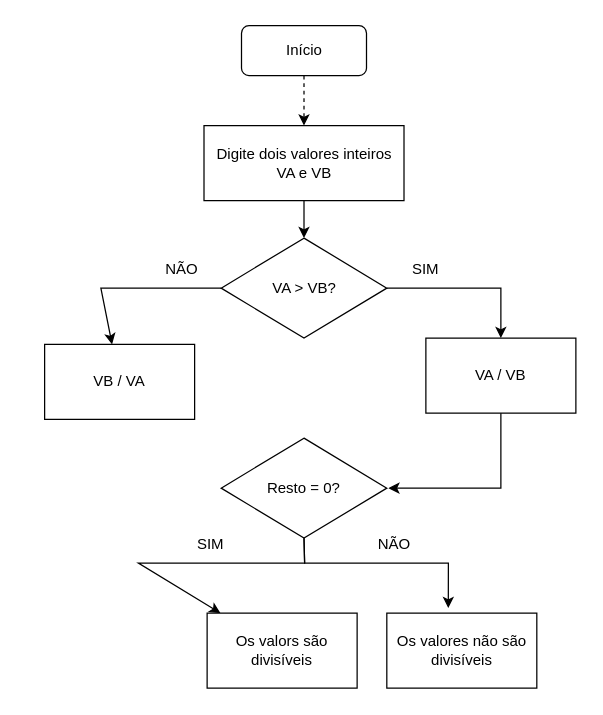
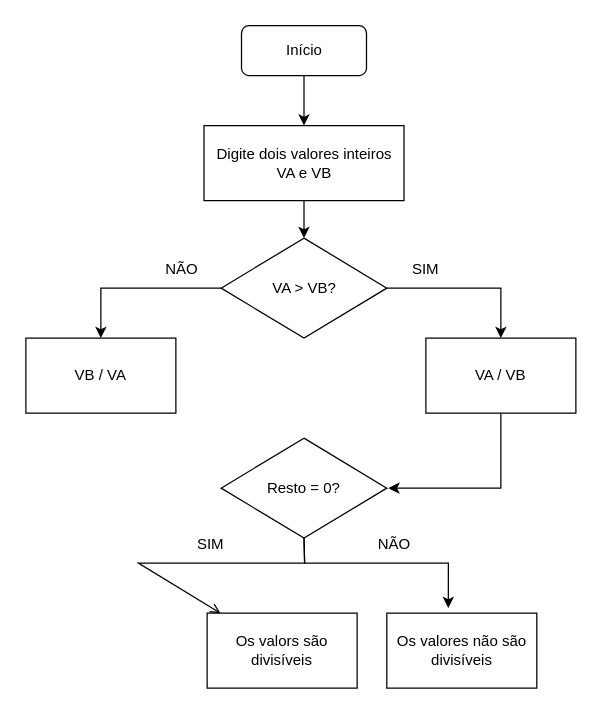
(304, 96) -> (304, 96)
(119, 382) -> (101, 376)
(212, 608) -> (214, 609)
